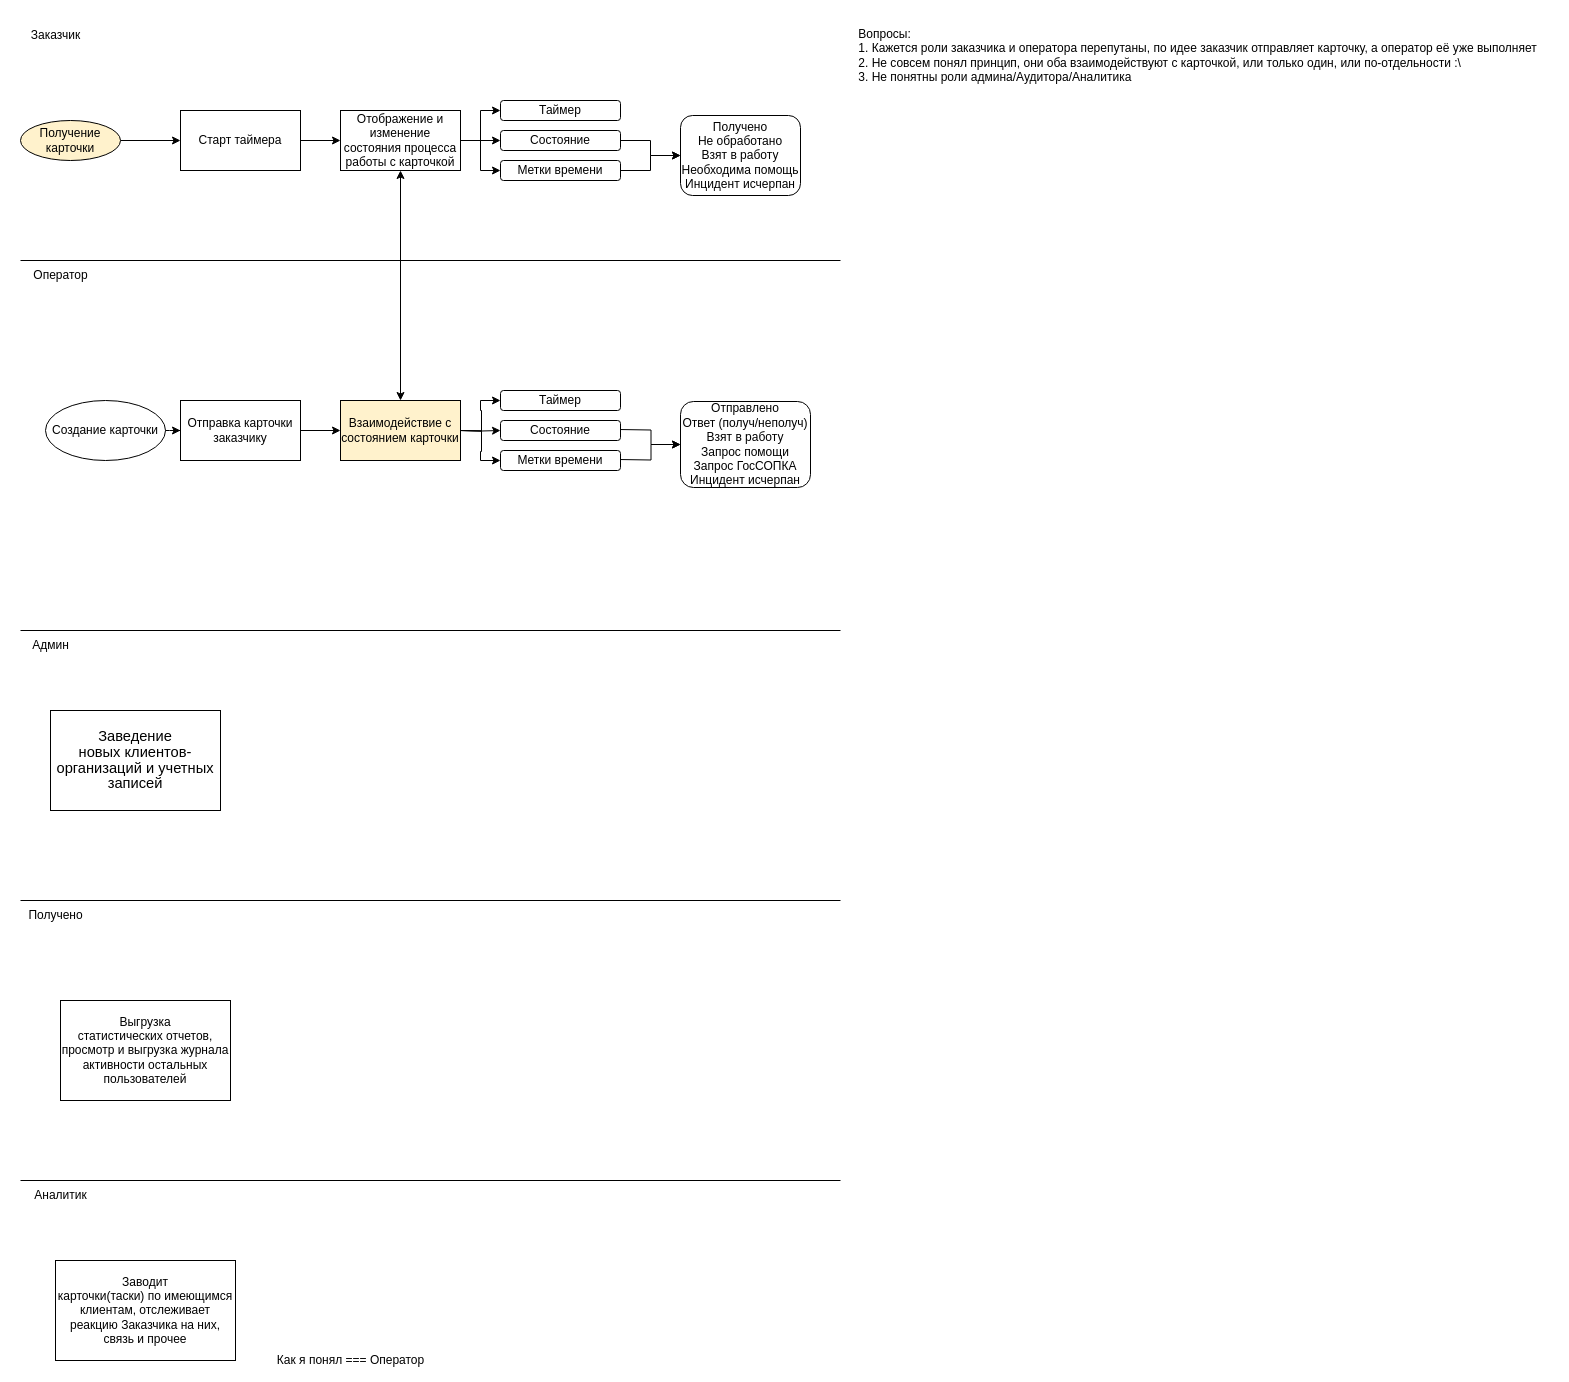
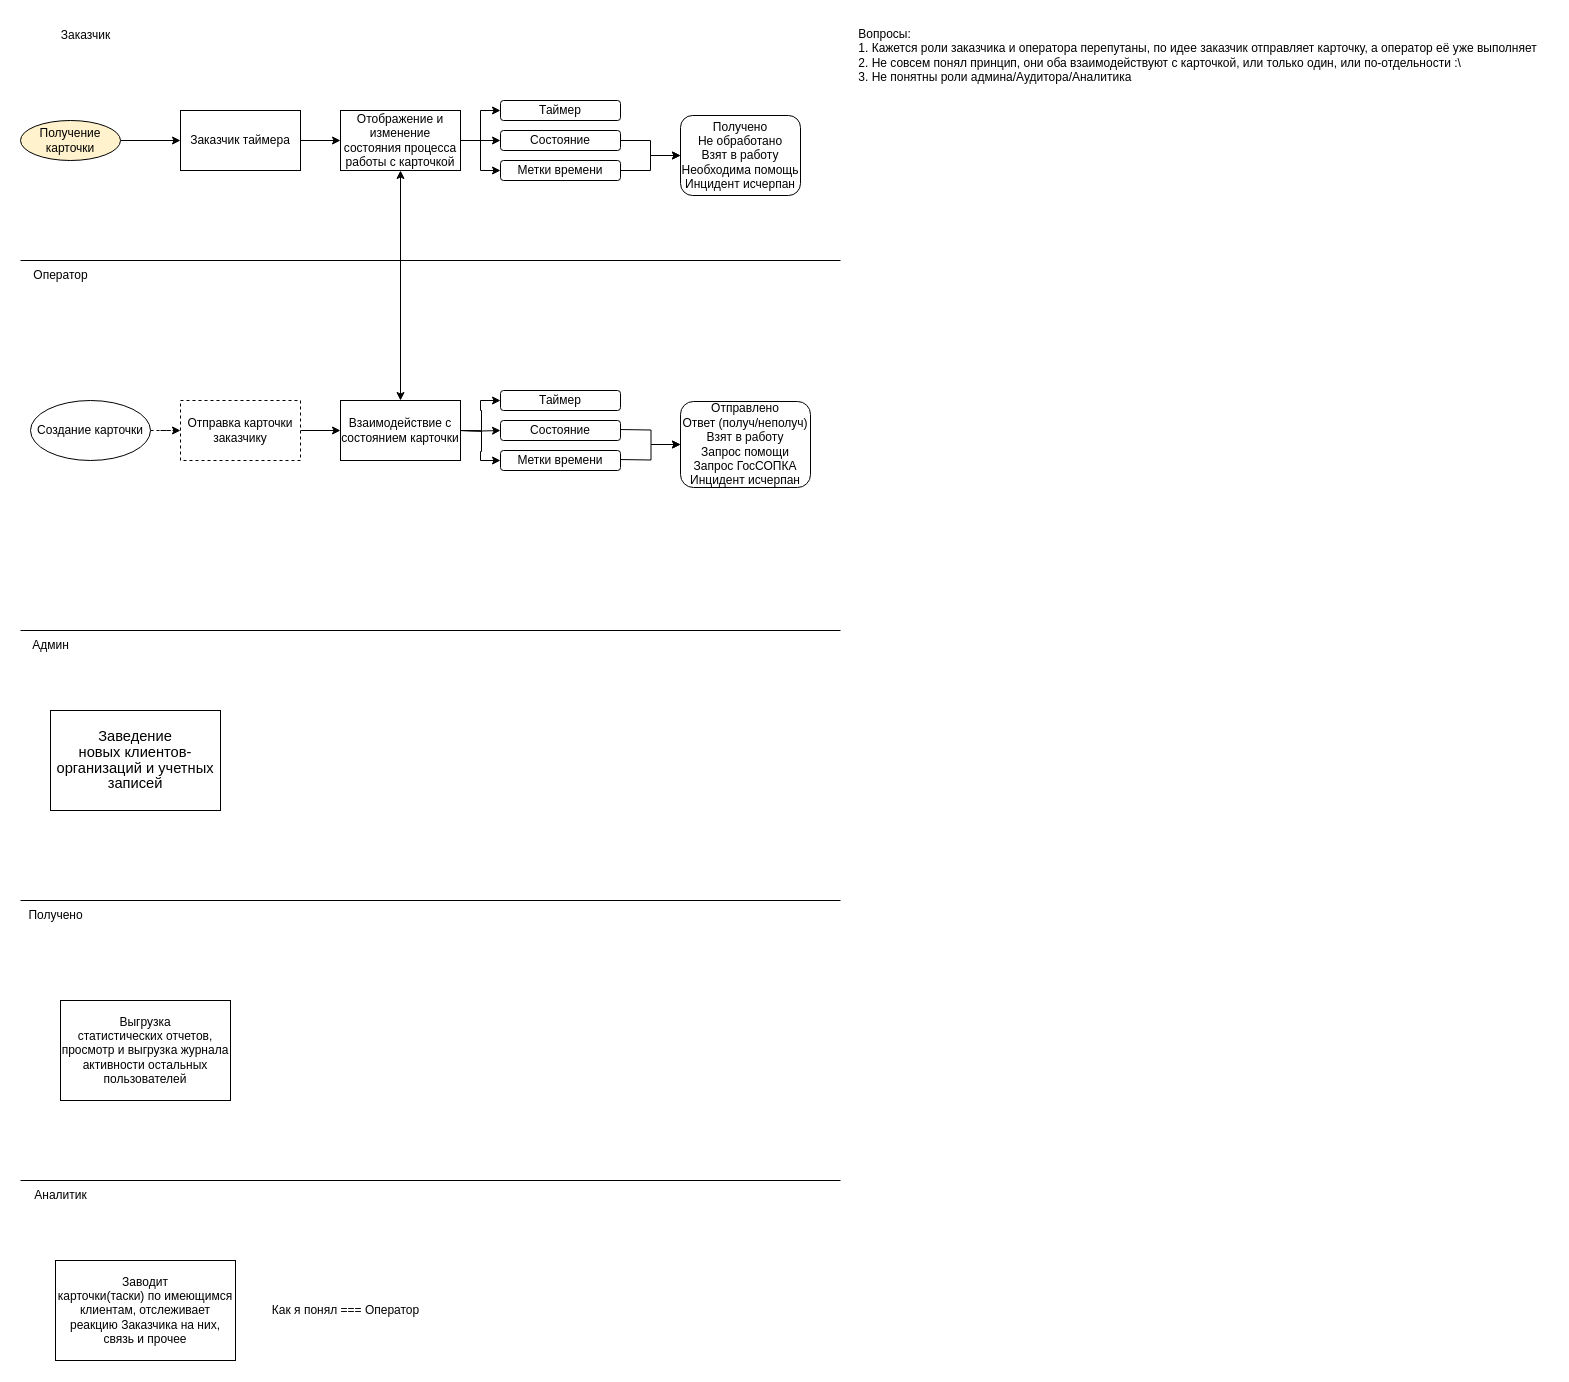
(56, 36) -> (86, 36)
(241, 141) -> (241, 141)
(106, 431) -> (91, 431)
(241, 431) -> (241, 431)
(401, 431) -> (401, 431)
(351, 1361) -> (346, 1311)
